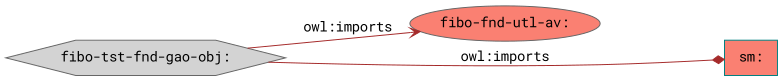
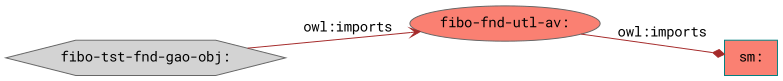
(490, 66) -> (647, 43)
